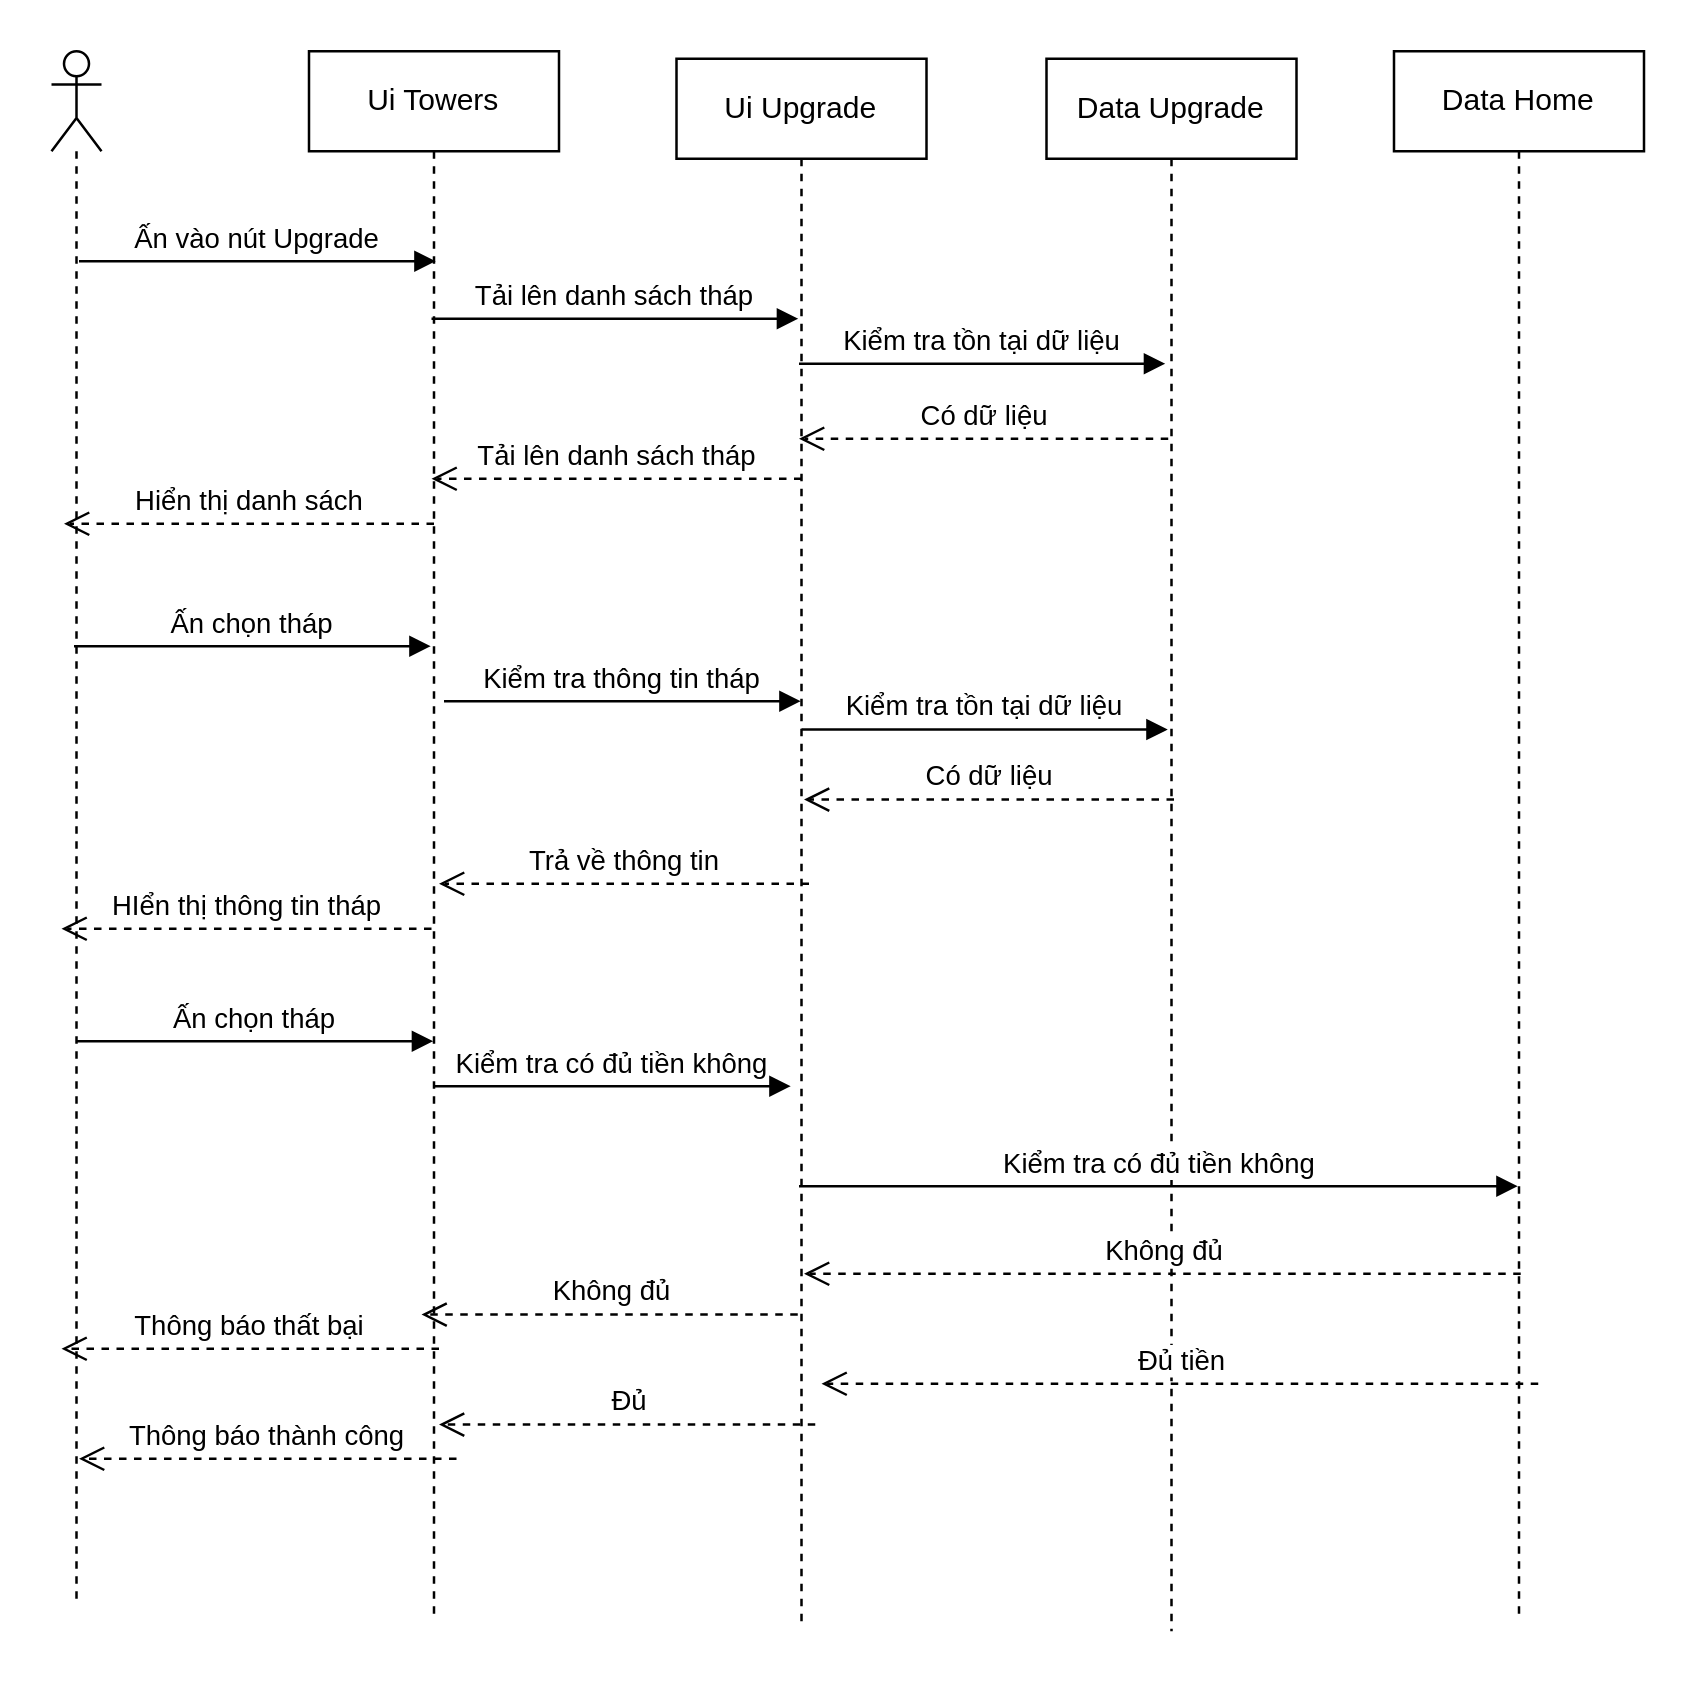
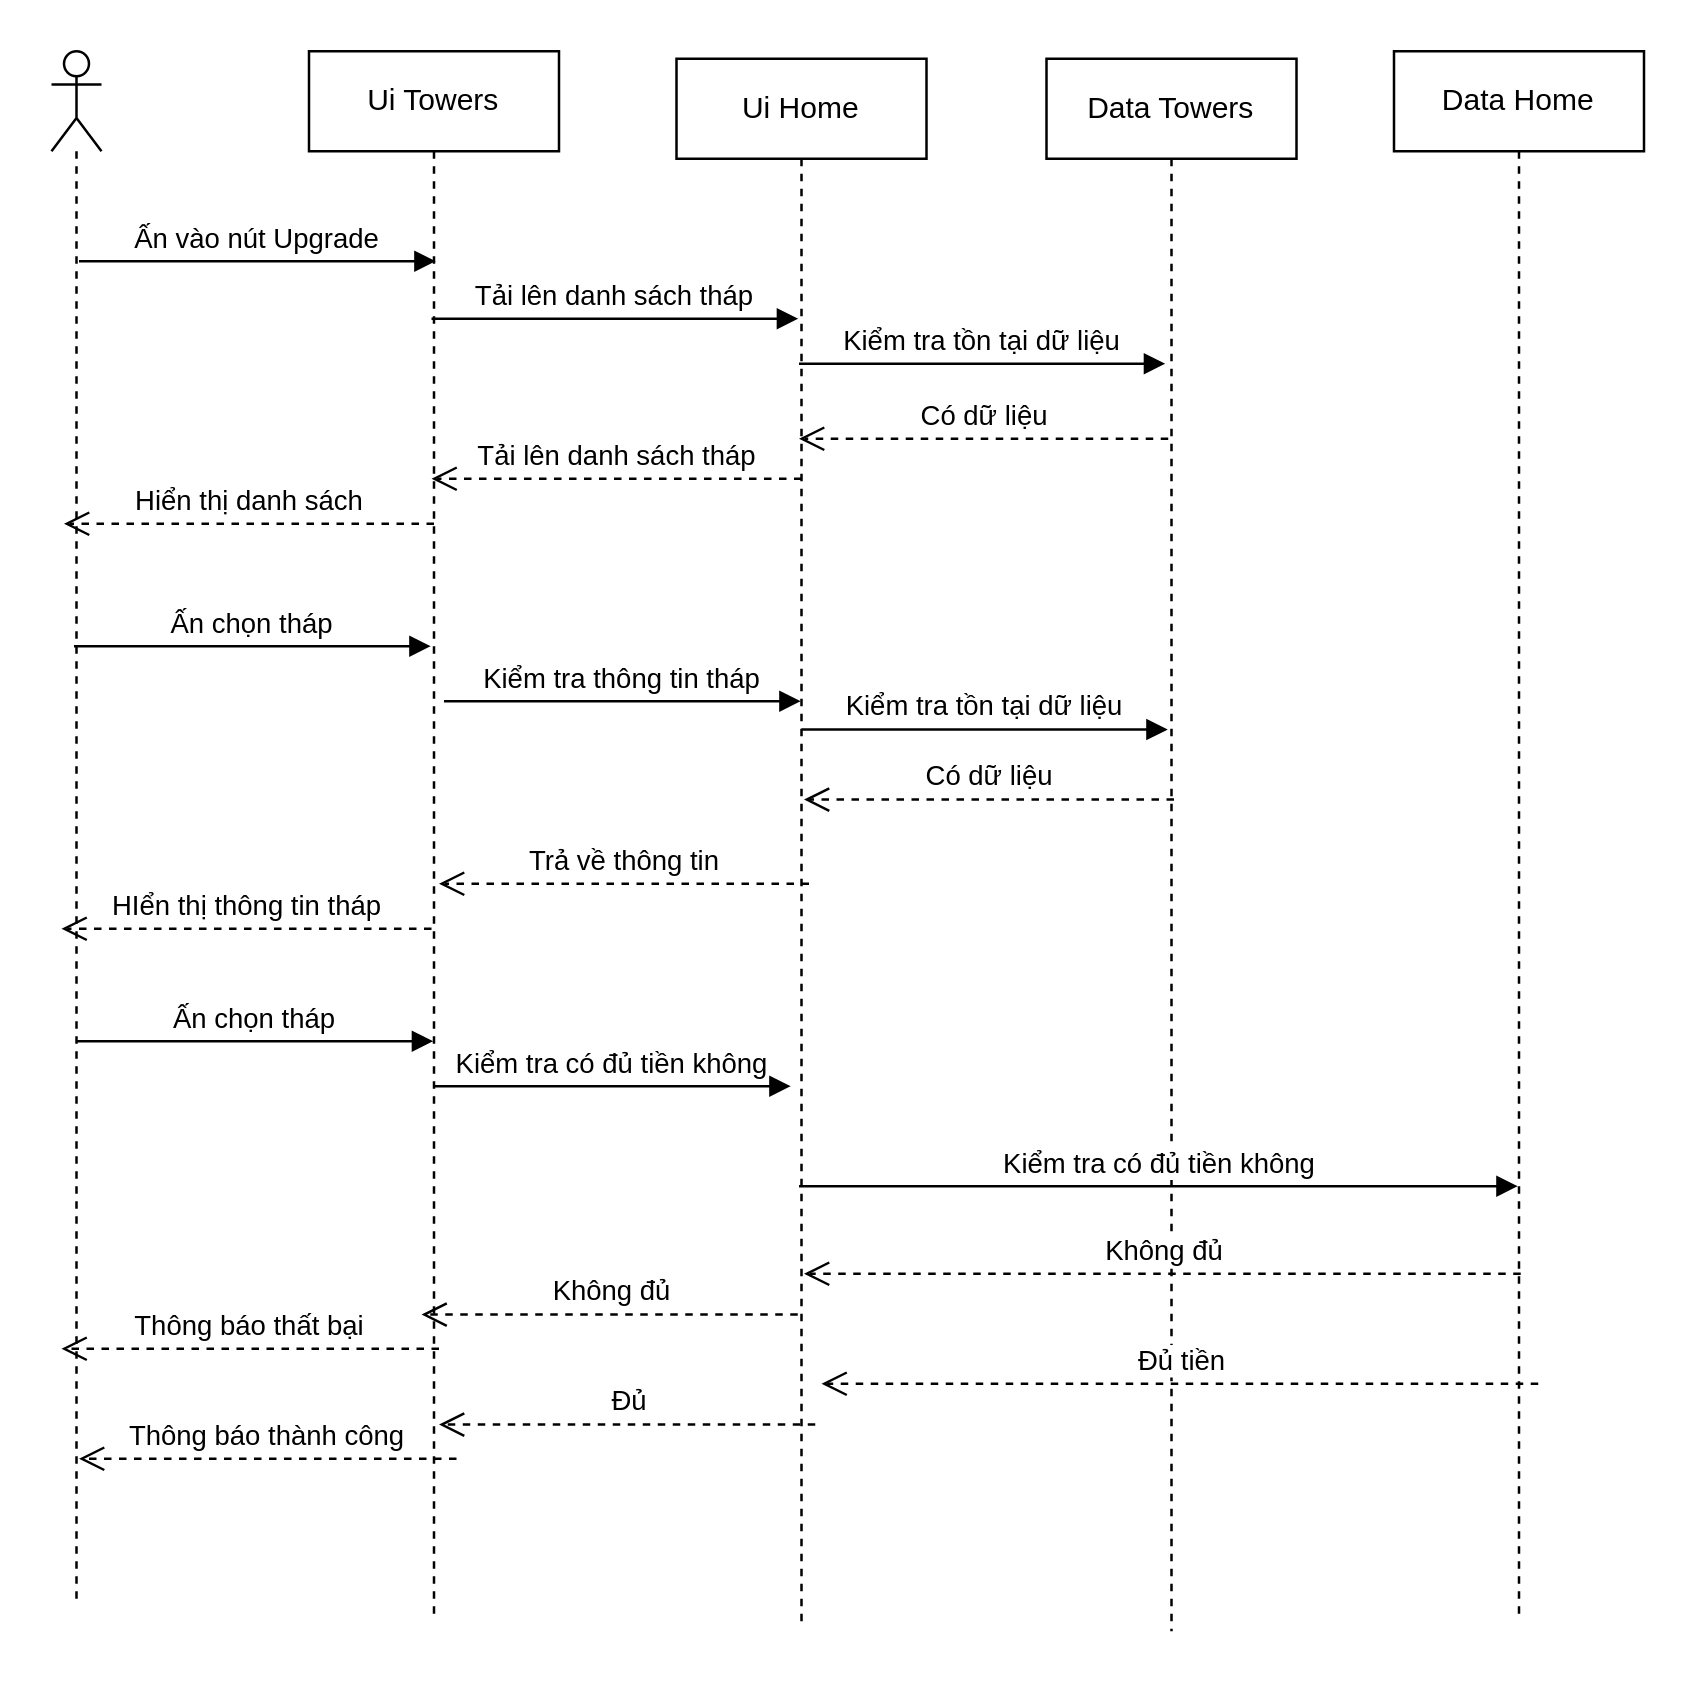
(801, 109) -> (801, 109)
(1171, 109) -> (1171, 109)
